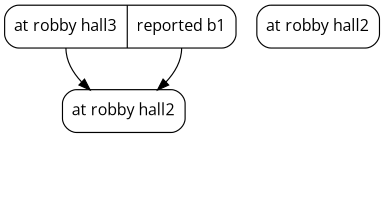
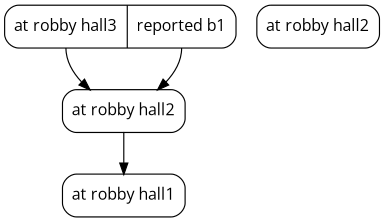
none -> (124, 196)
